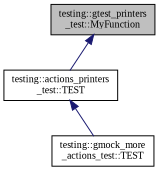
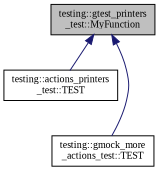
(85, 122) -> (128, 90)
